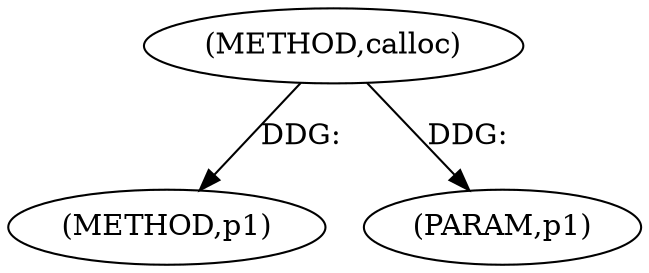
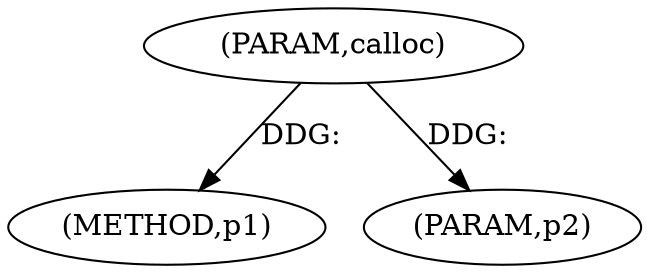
(334, 46) -> (334, 46)
(503, 227) -> (503, 227)
